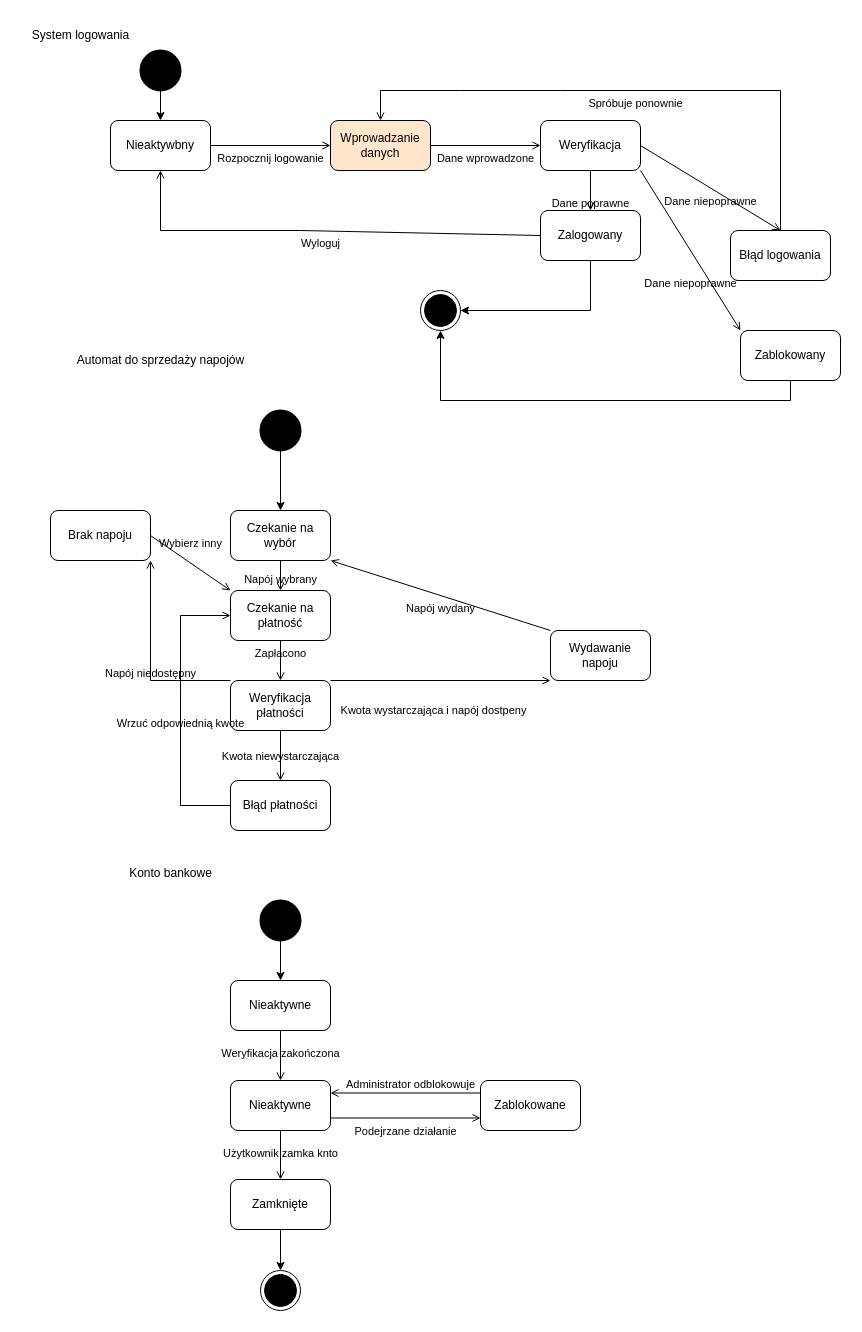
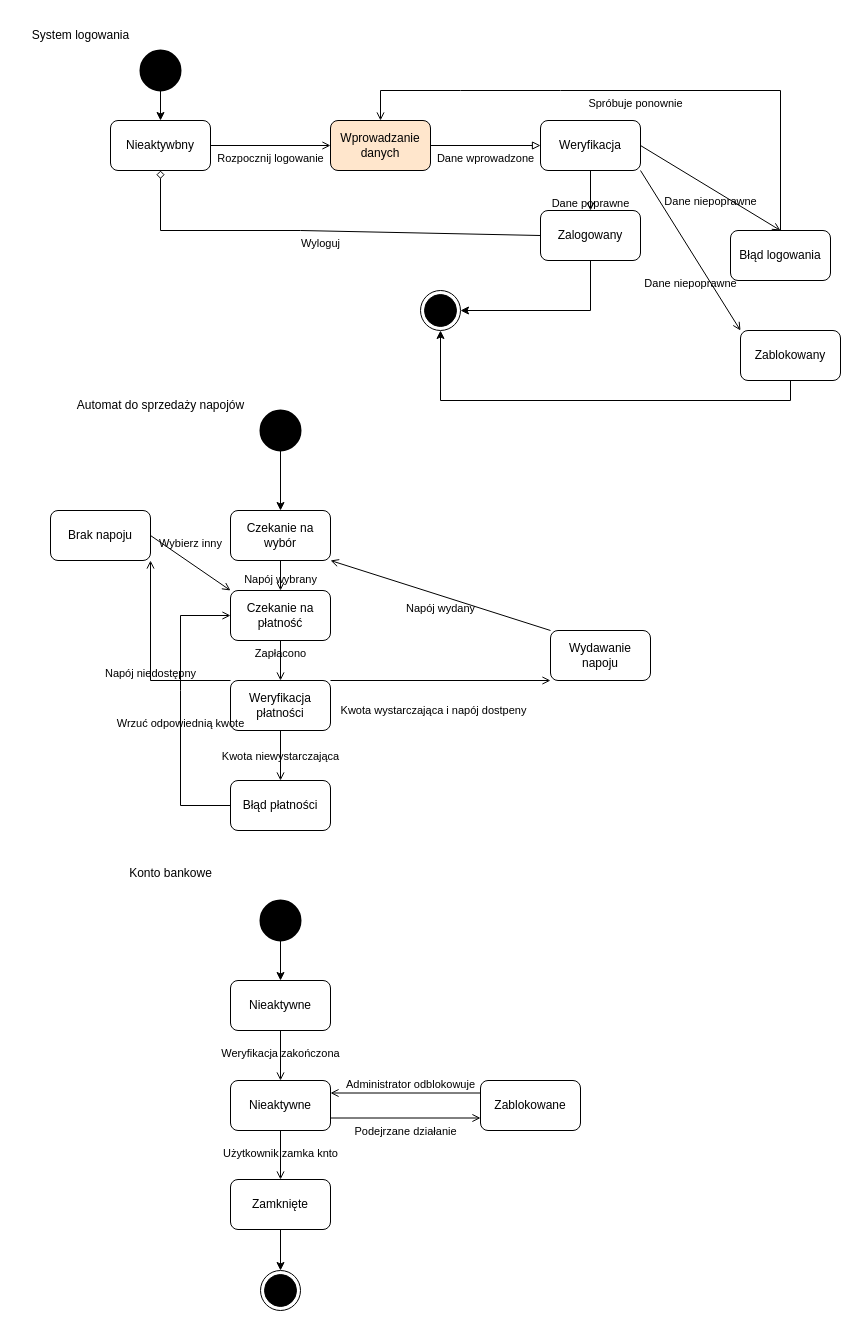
(534, 146) -> (531, 146)
(161, 176) -> (161, 179)
(161, 361) -> (161, 406)
